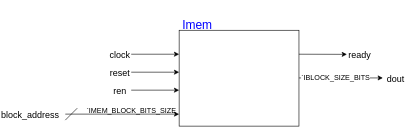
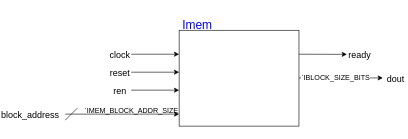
(131, 111) -> (131, 111)
